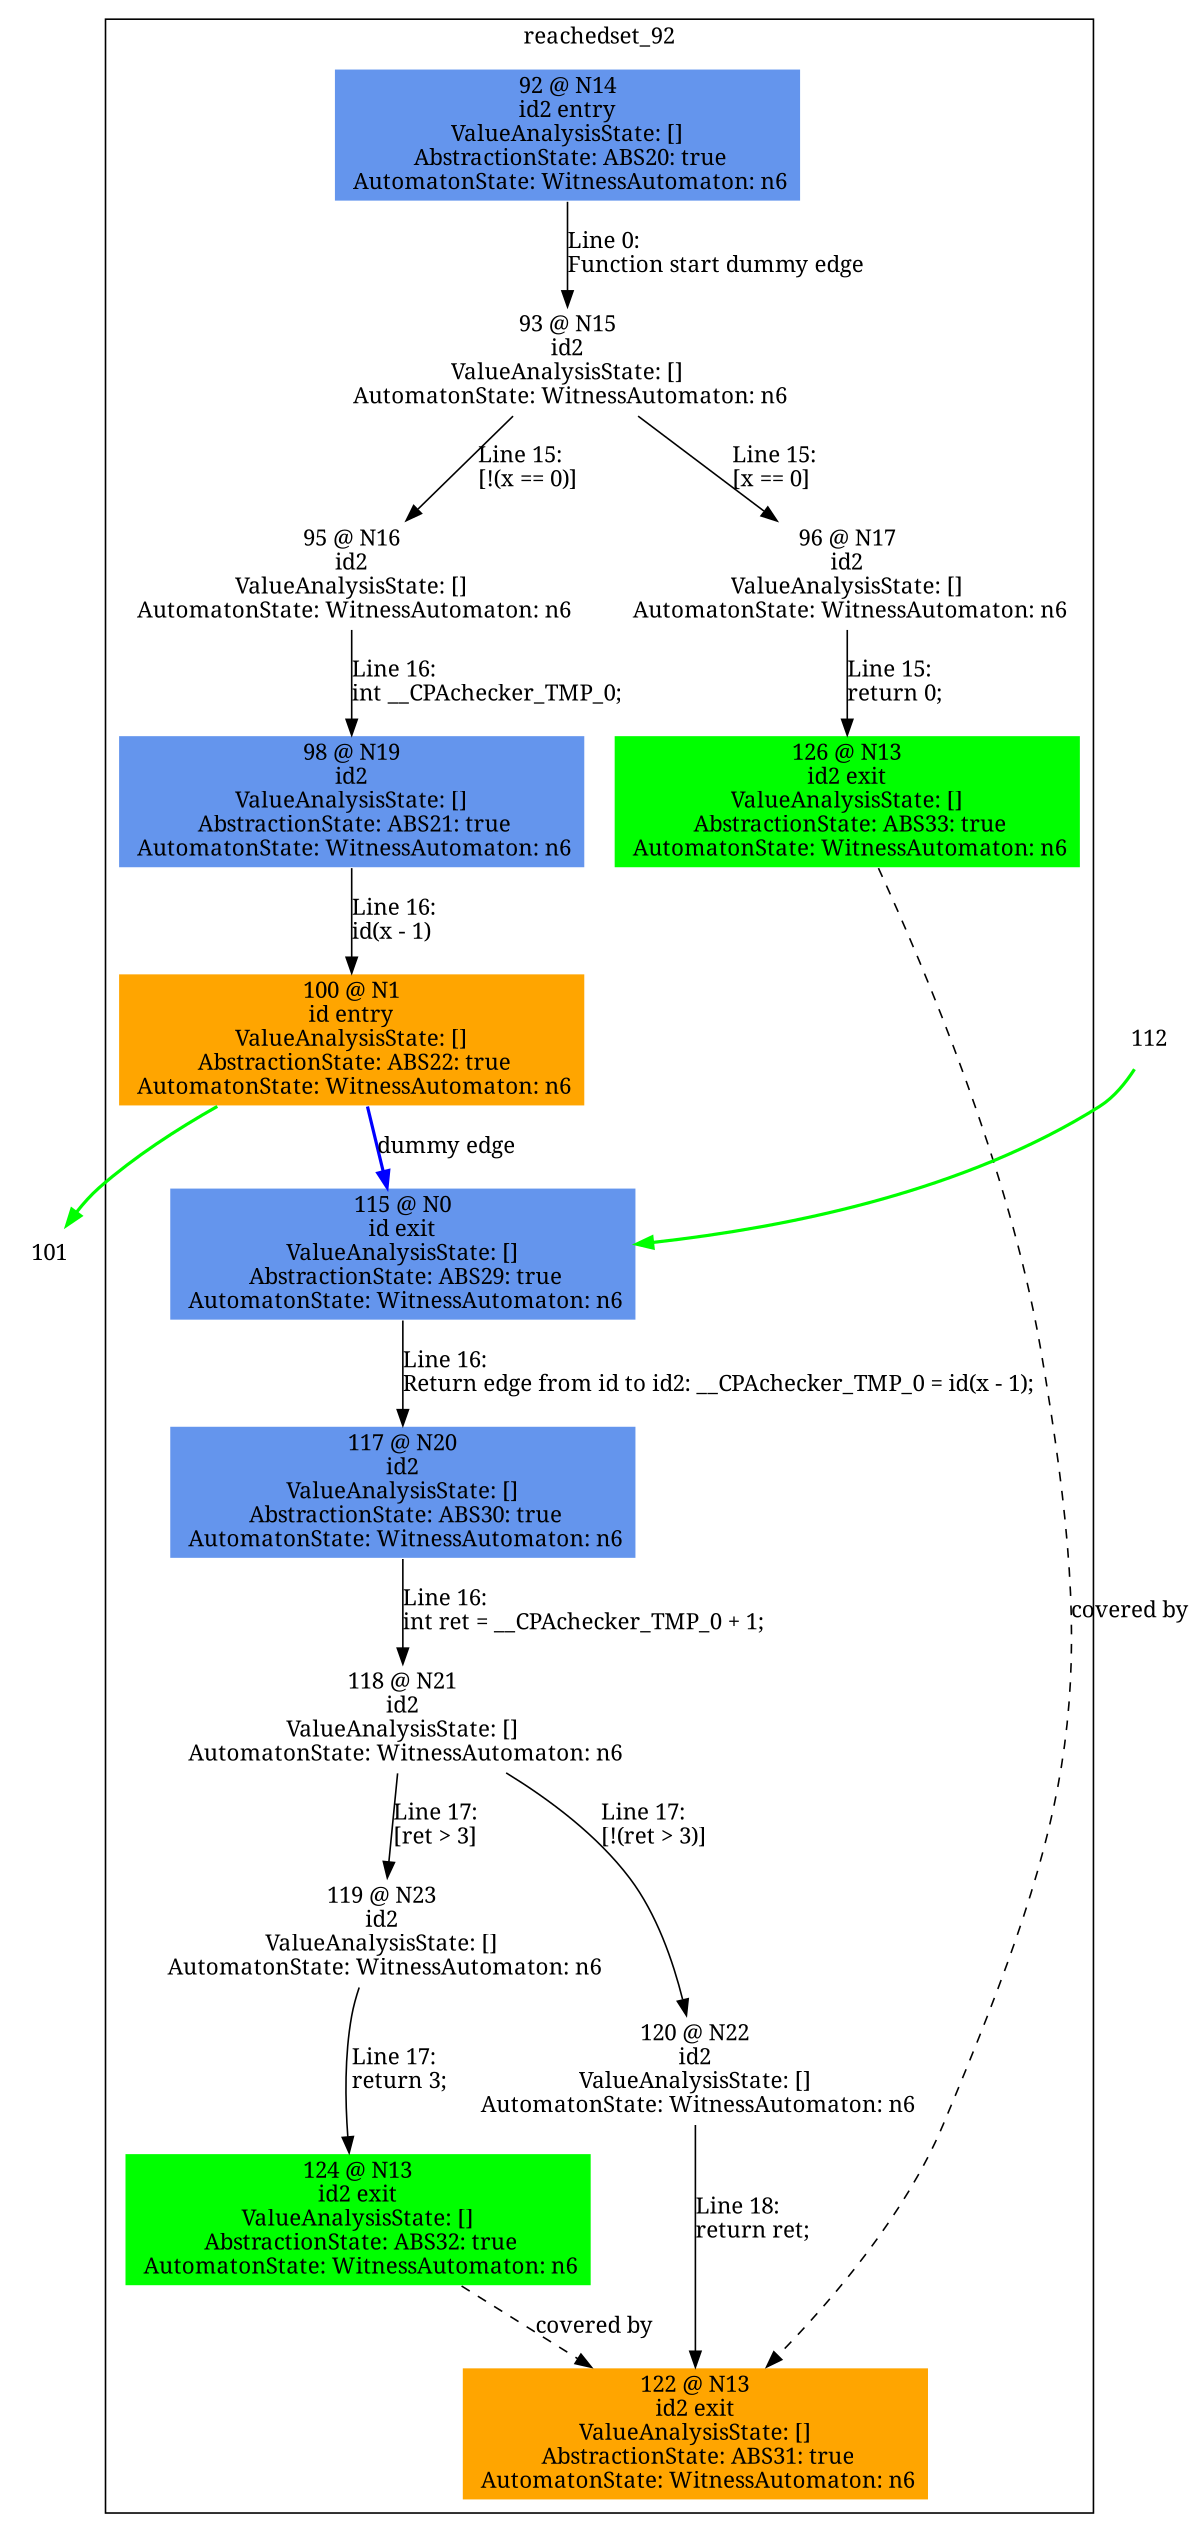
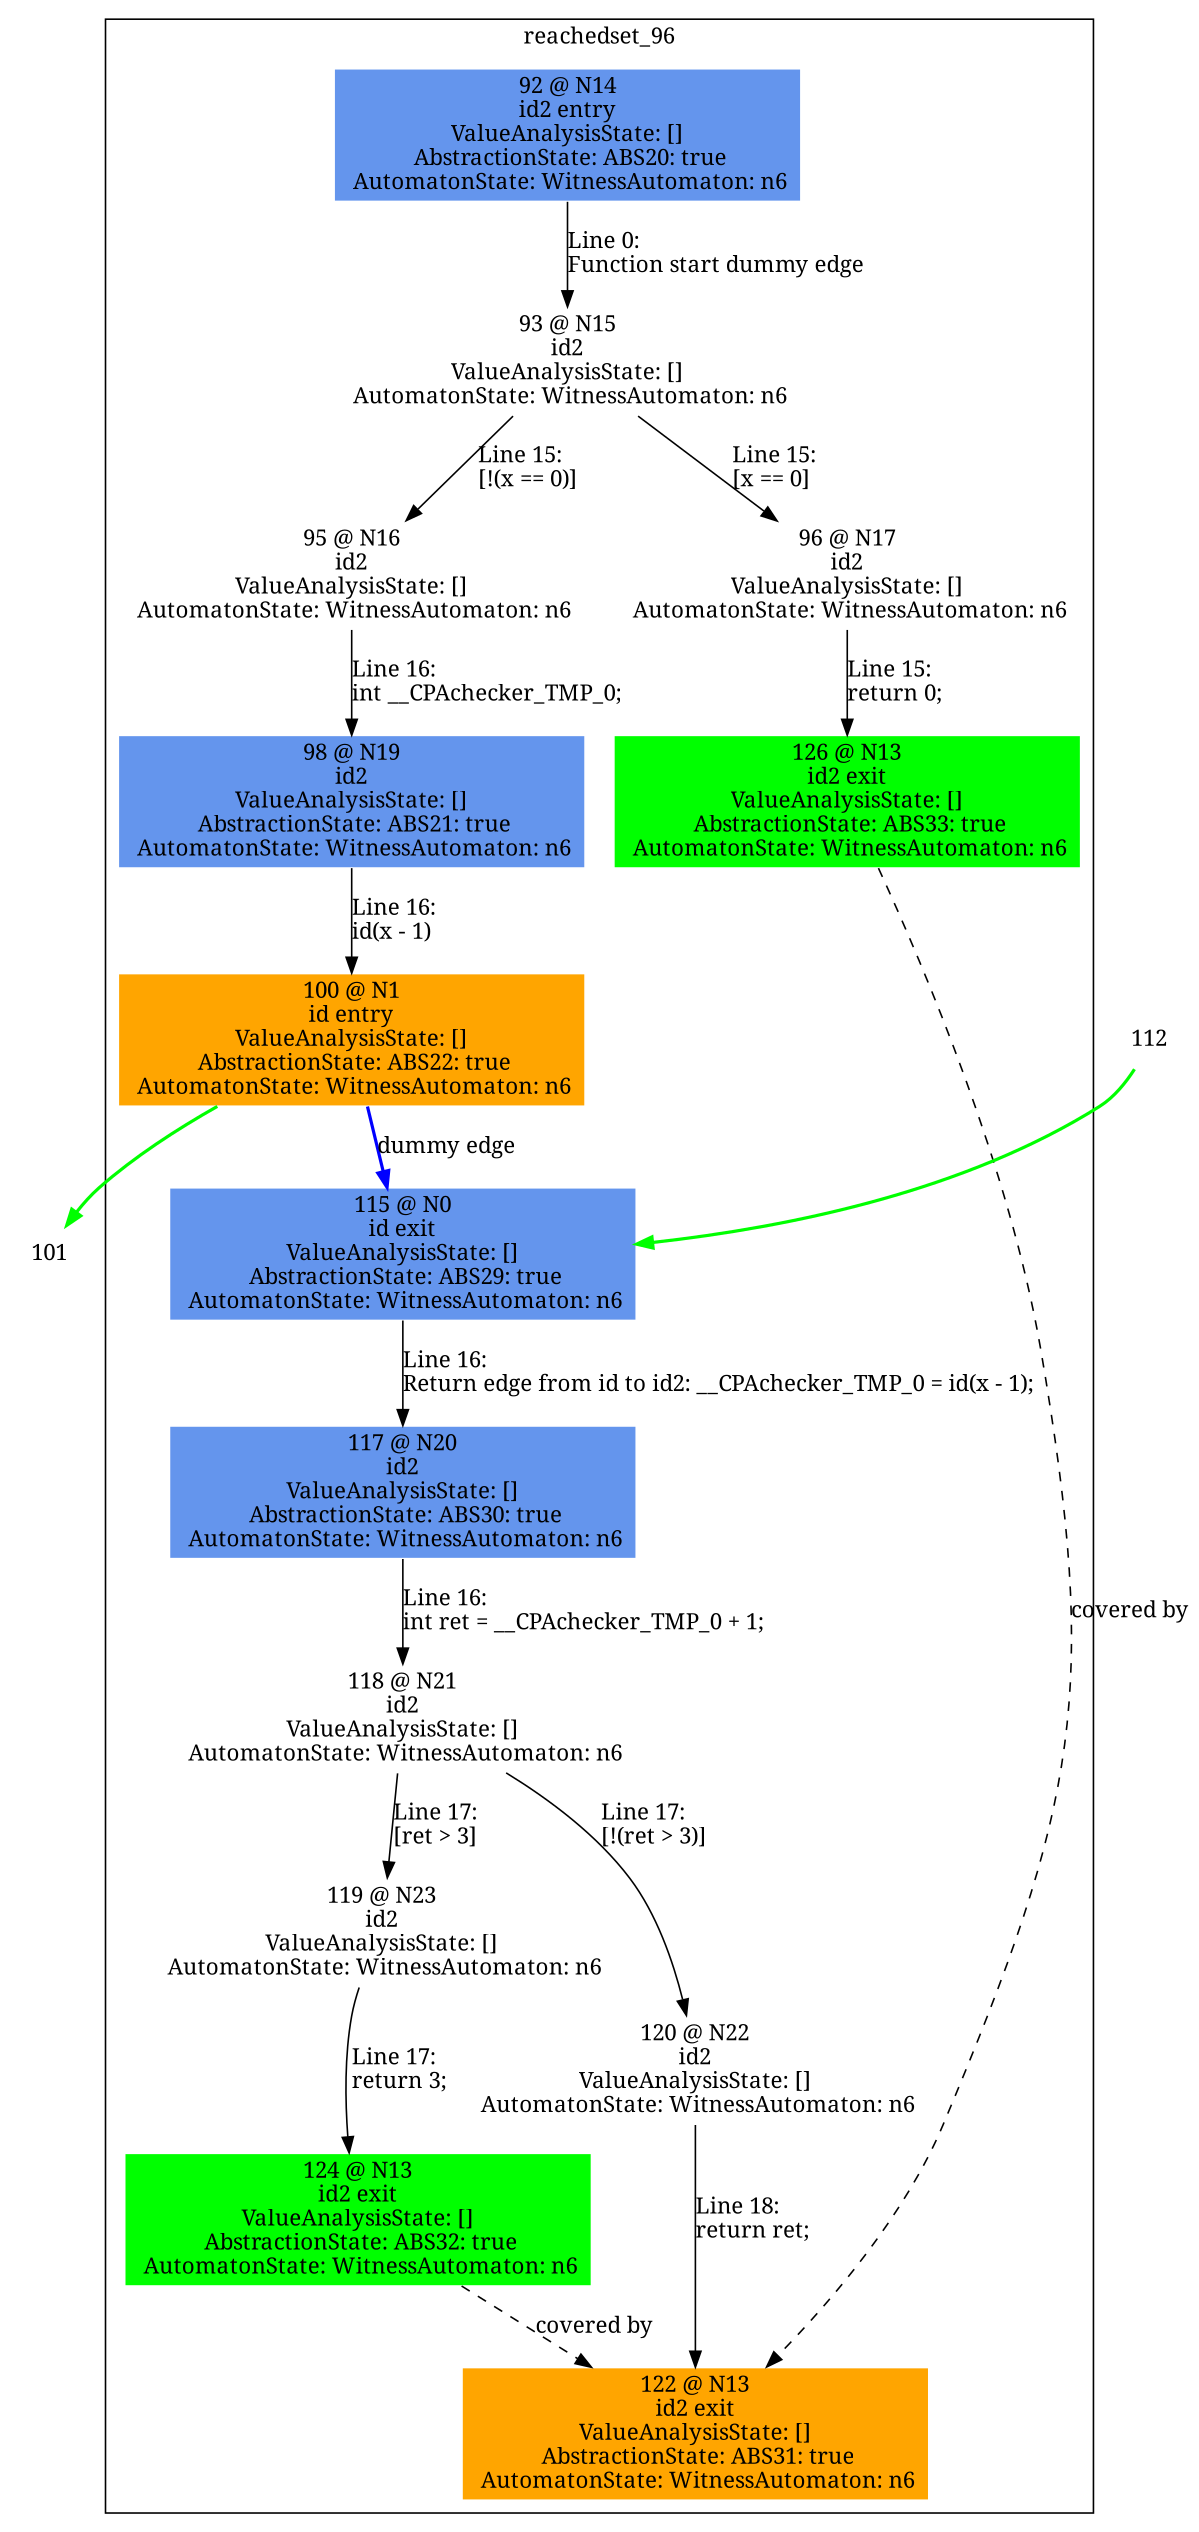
(599, 38) -> (599, 38)
